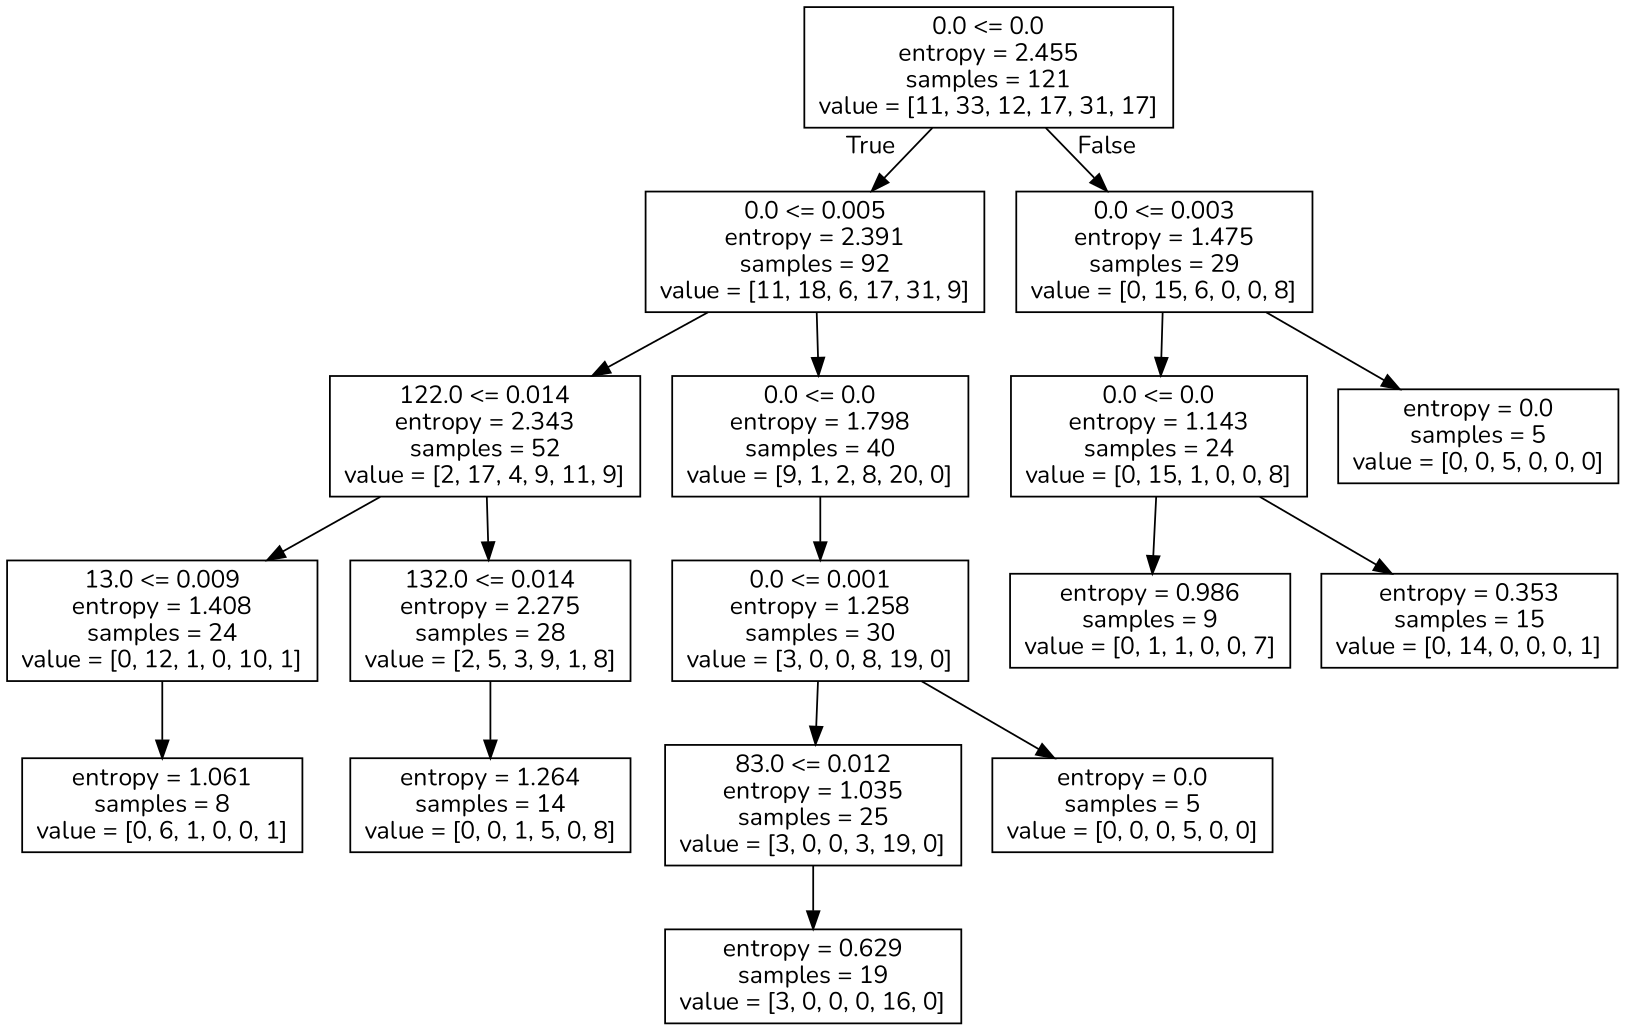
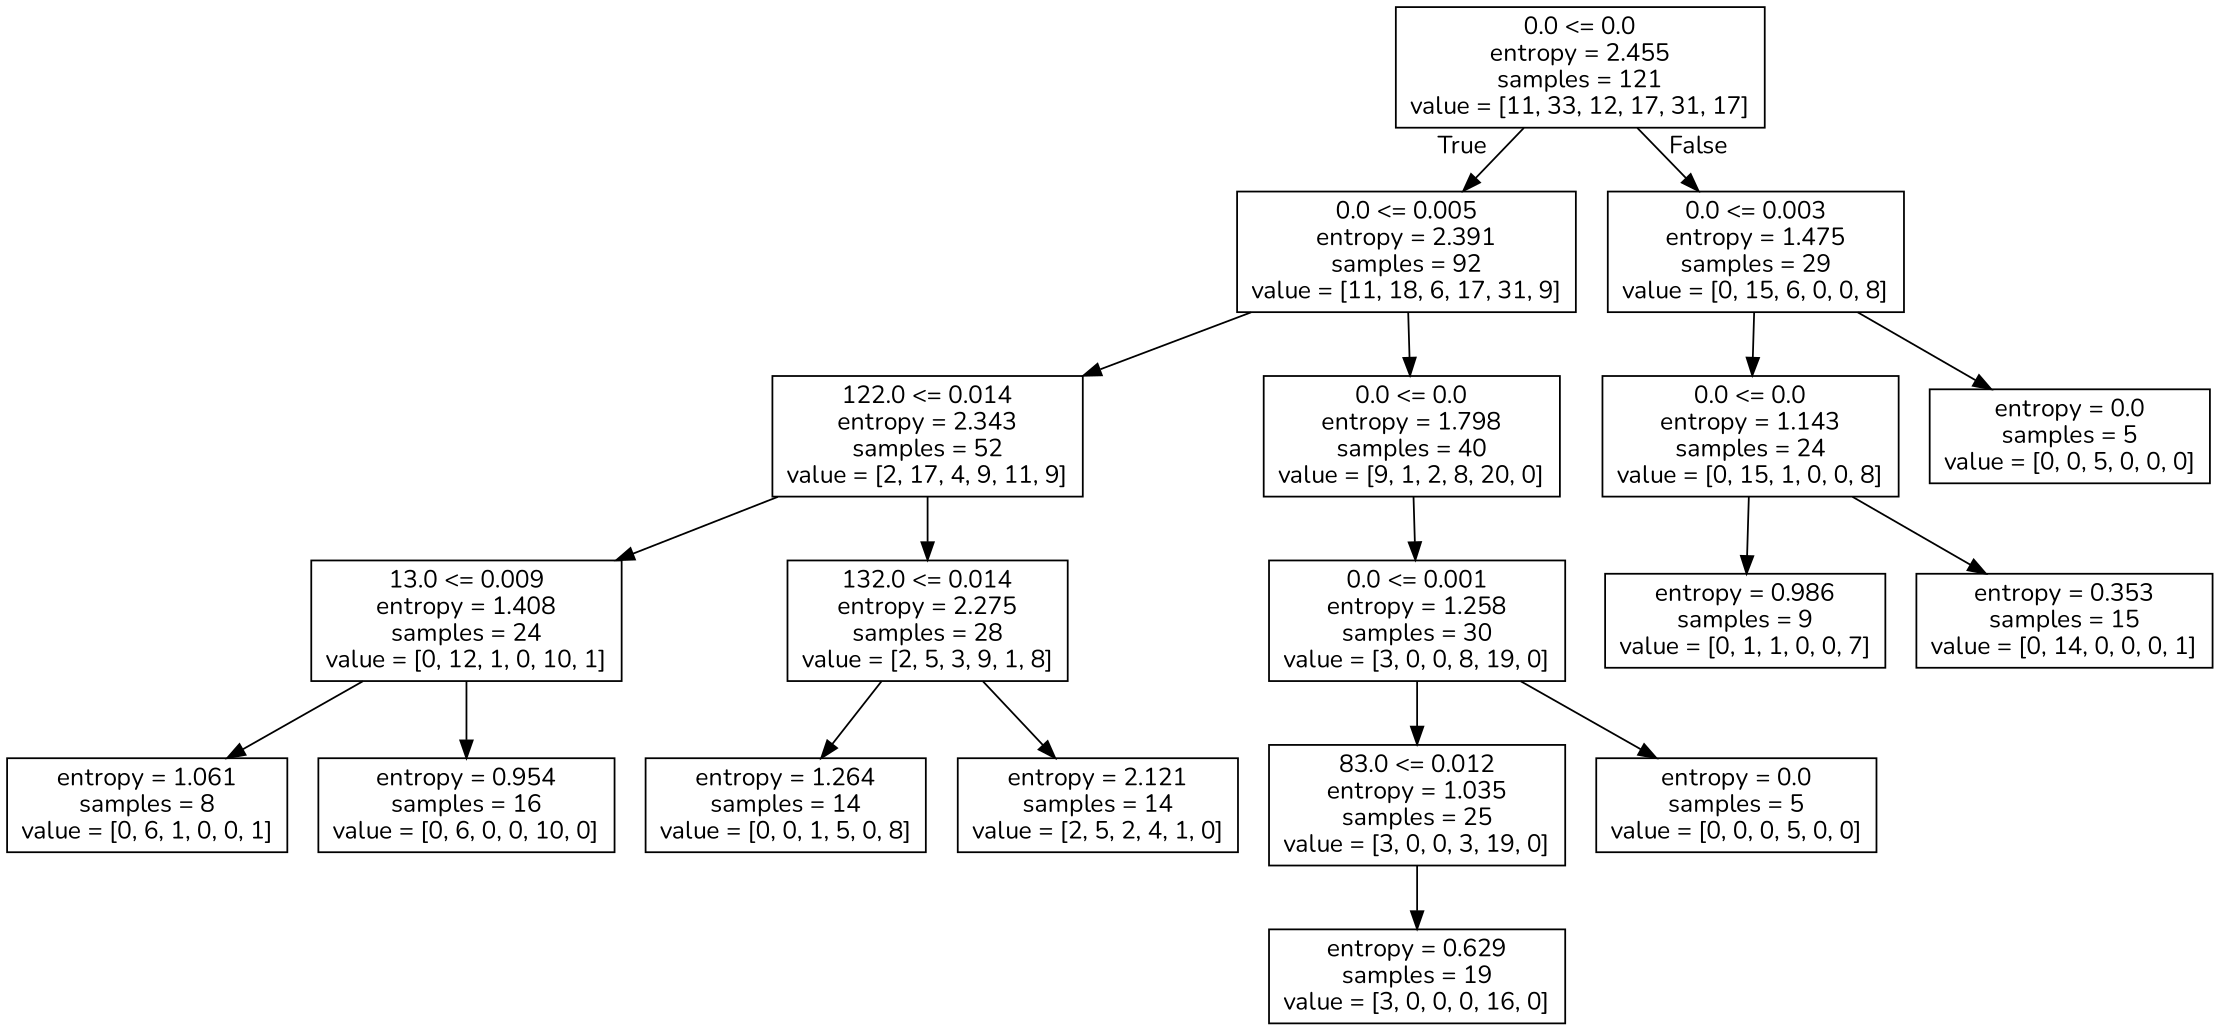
none -> (466, 805)
none -> (1098, 805)
